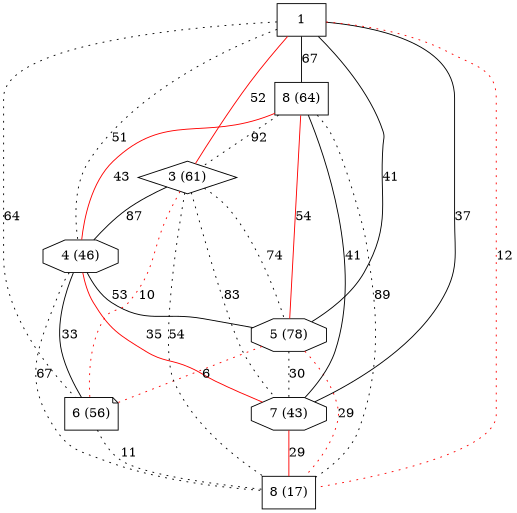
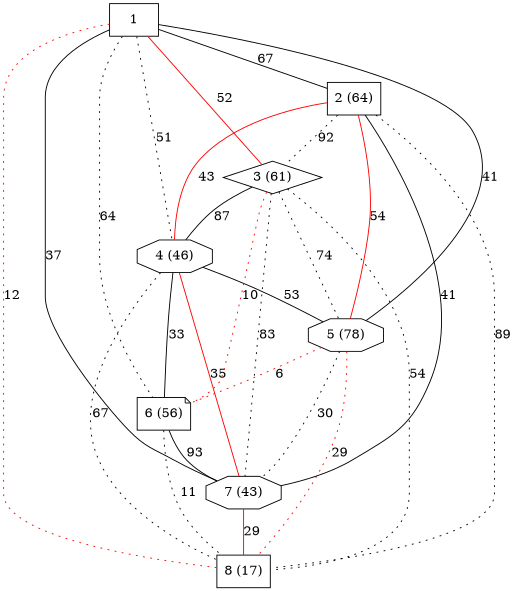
(302, 99) -> (354, 99)
none -> (187, 461)
